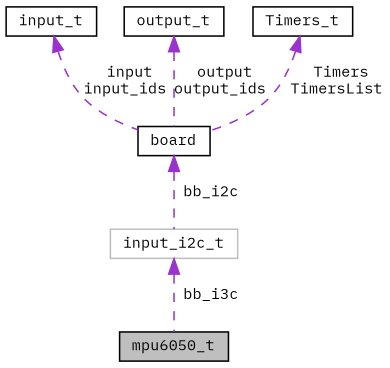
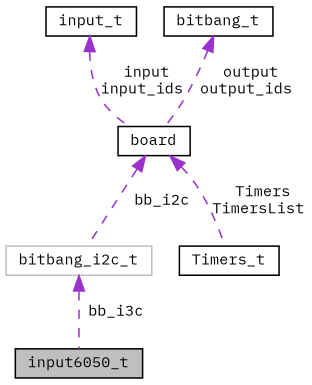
(174, 21) -> (219, 21)
(264, 103) -> (207, 204)
(174, 244) -> (79, 261)
(174, 347) -> (79, 363)
